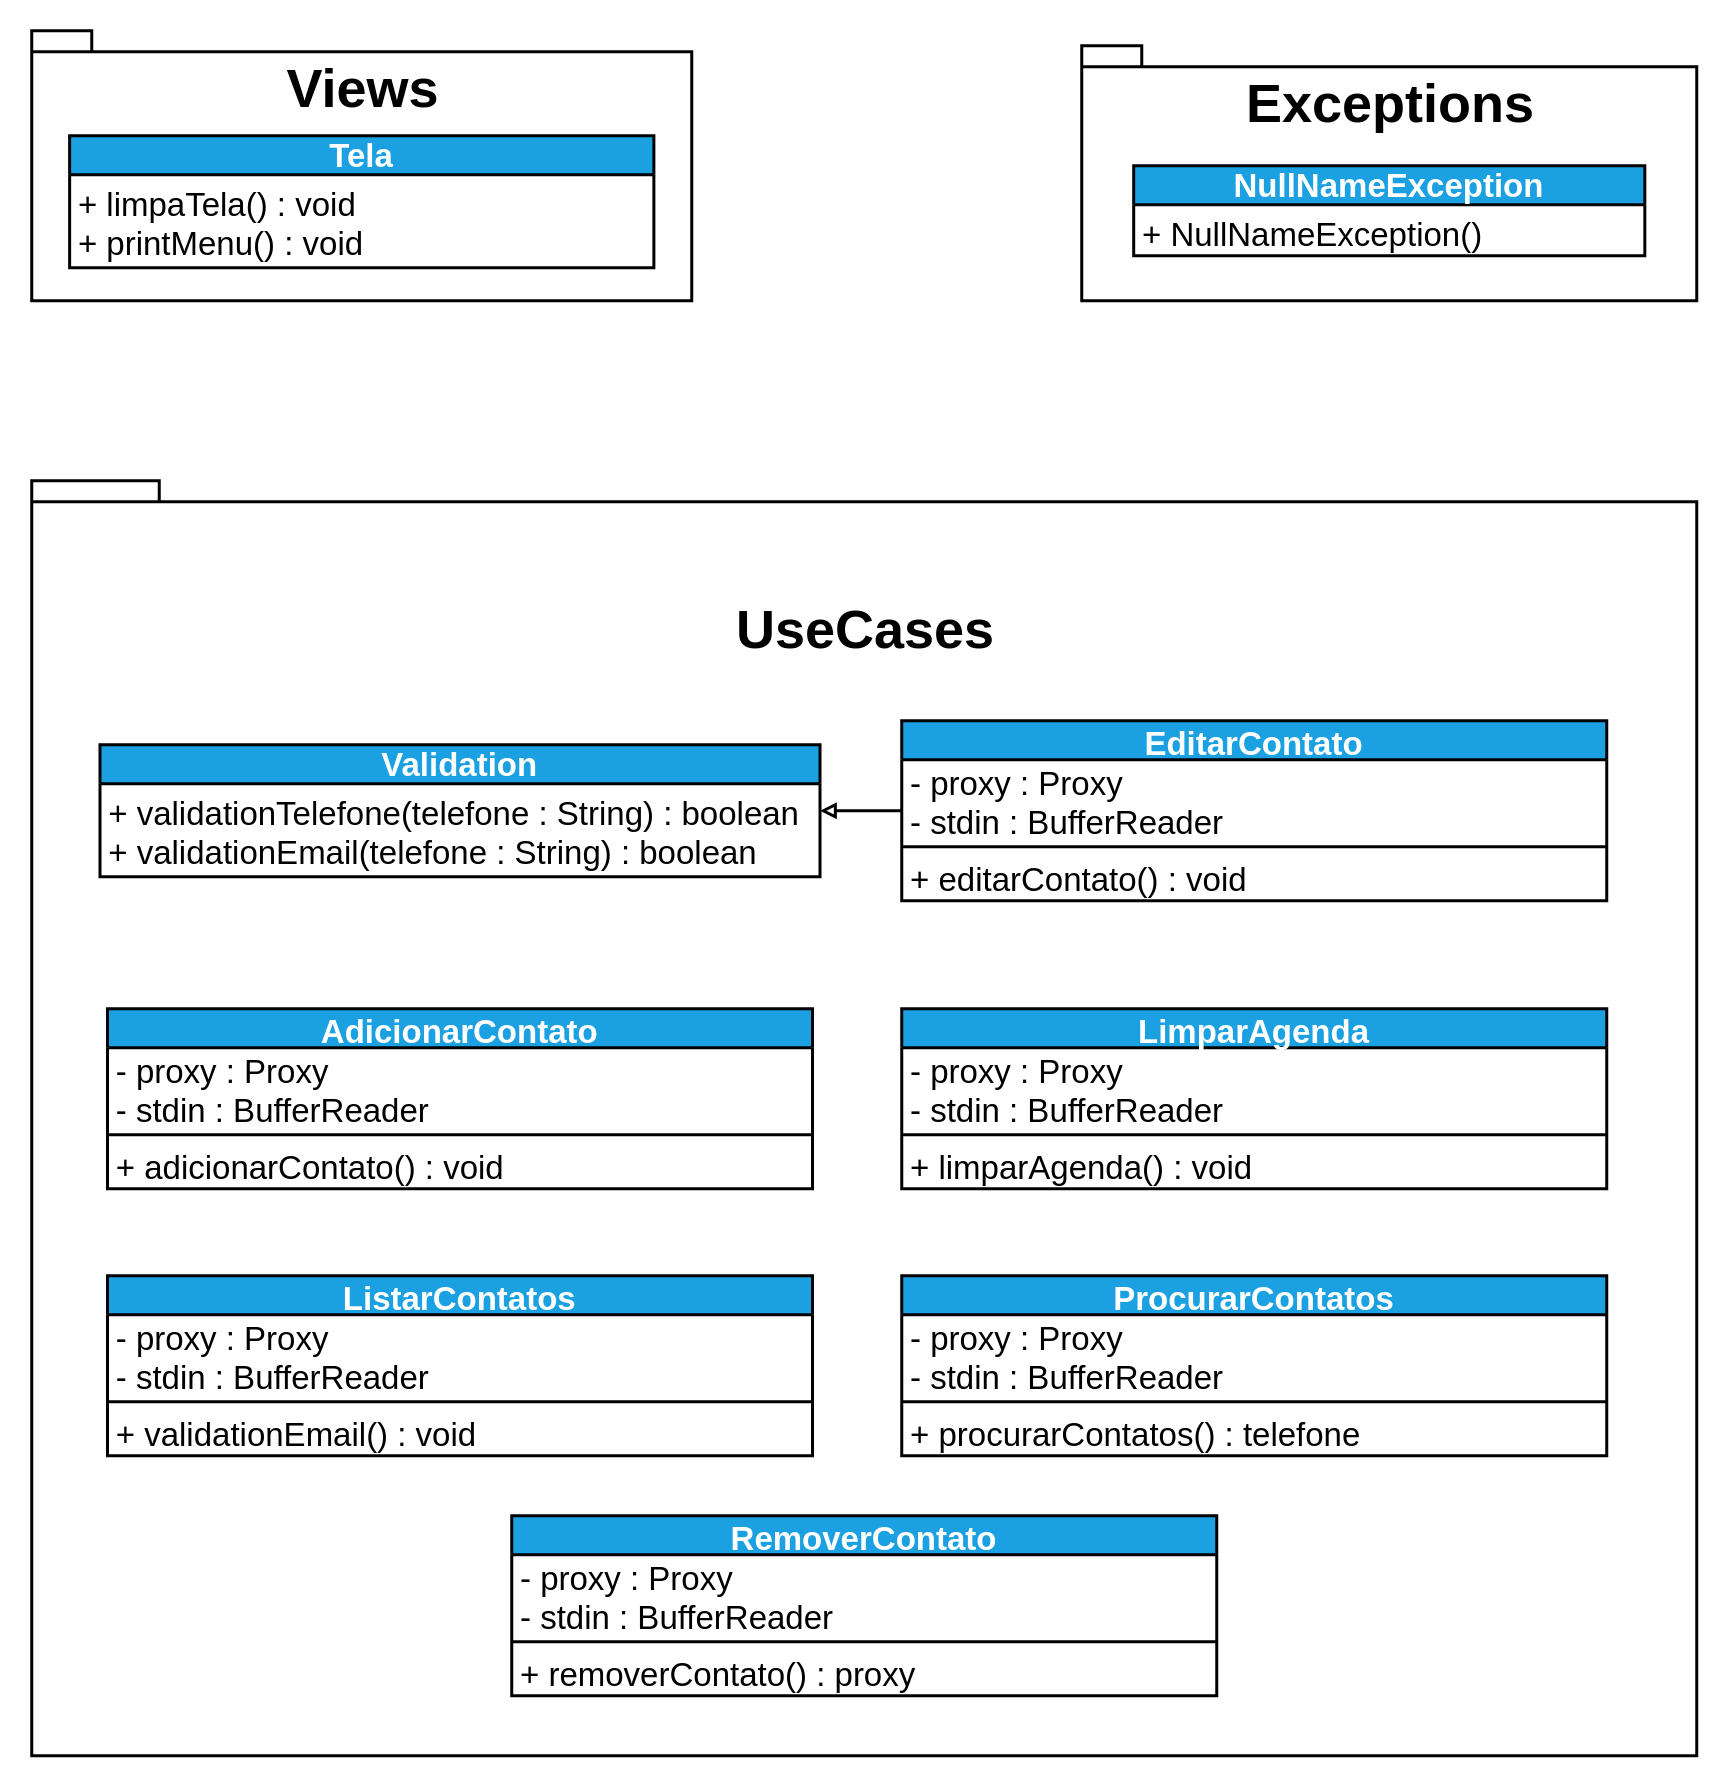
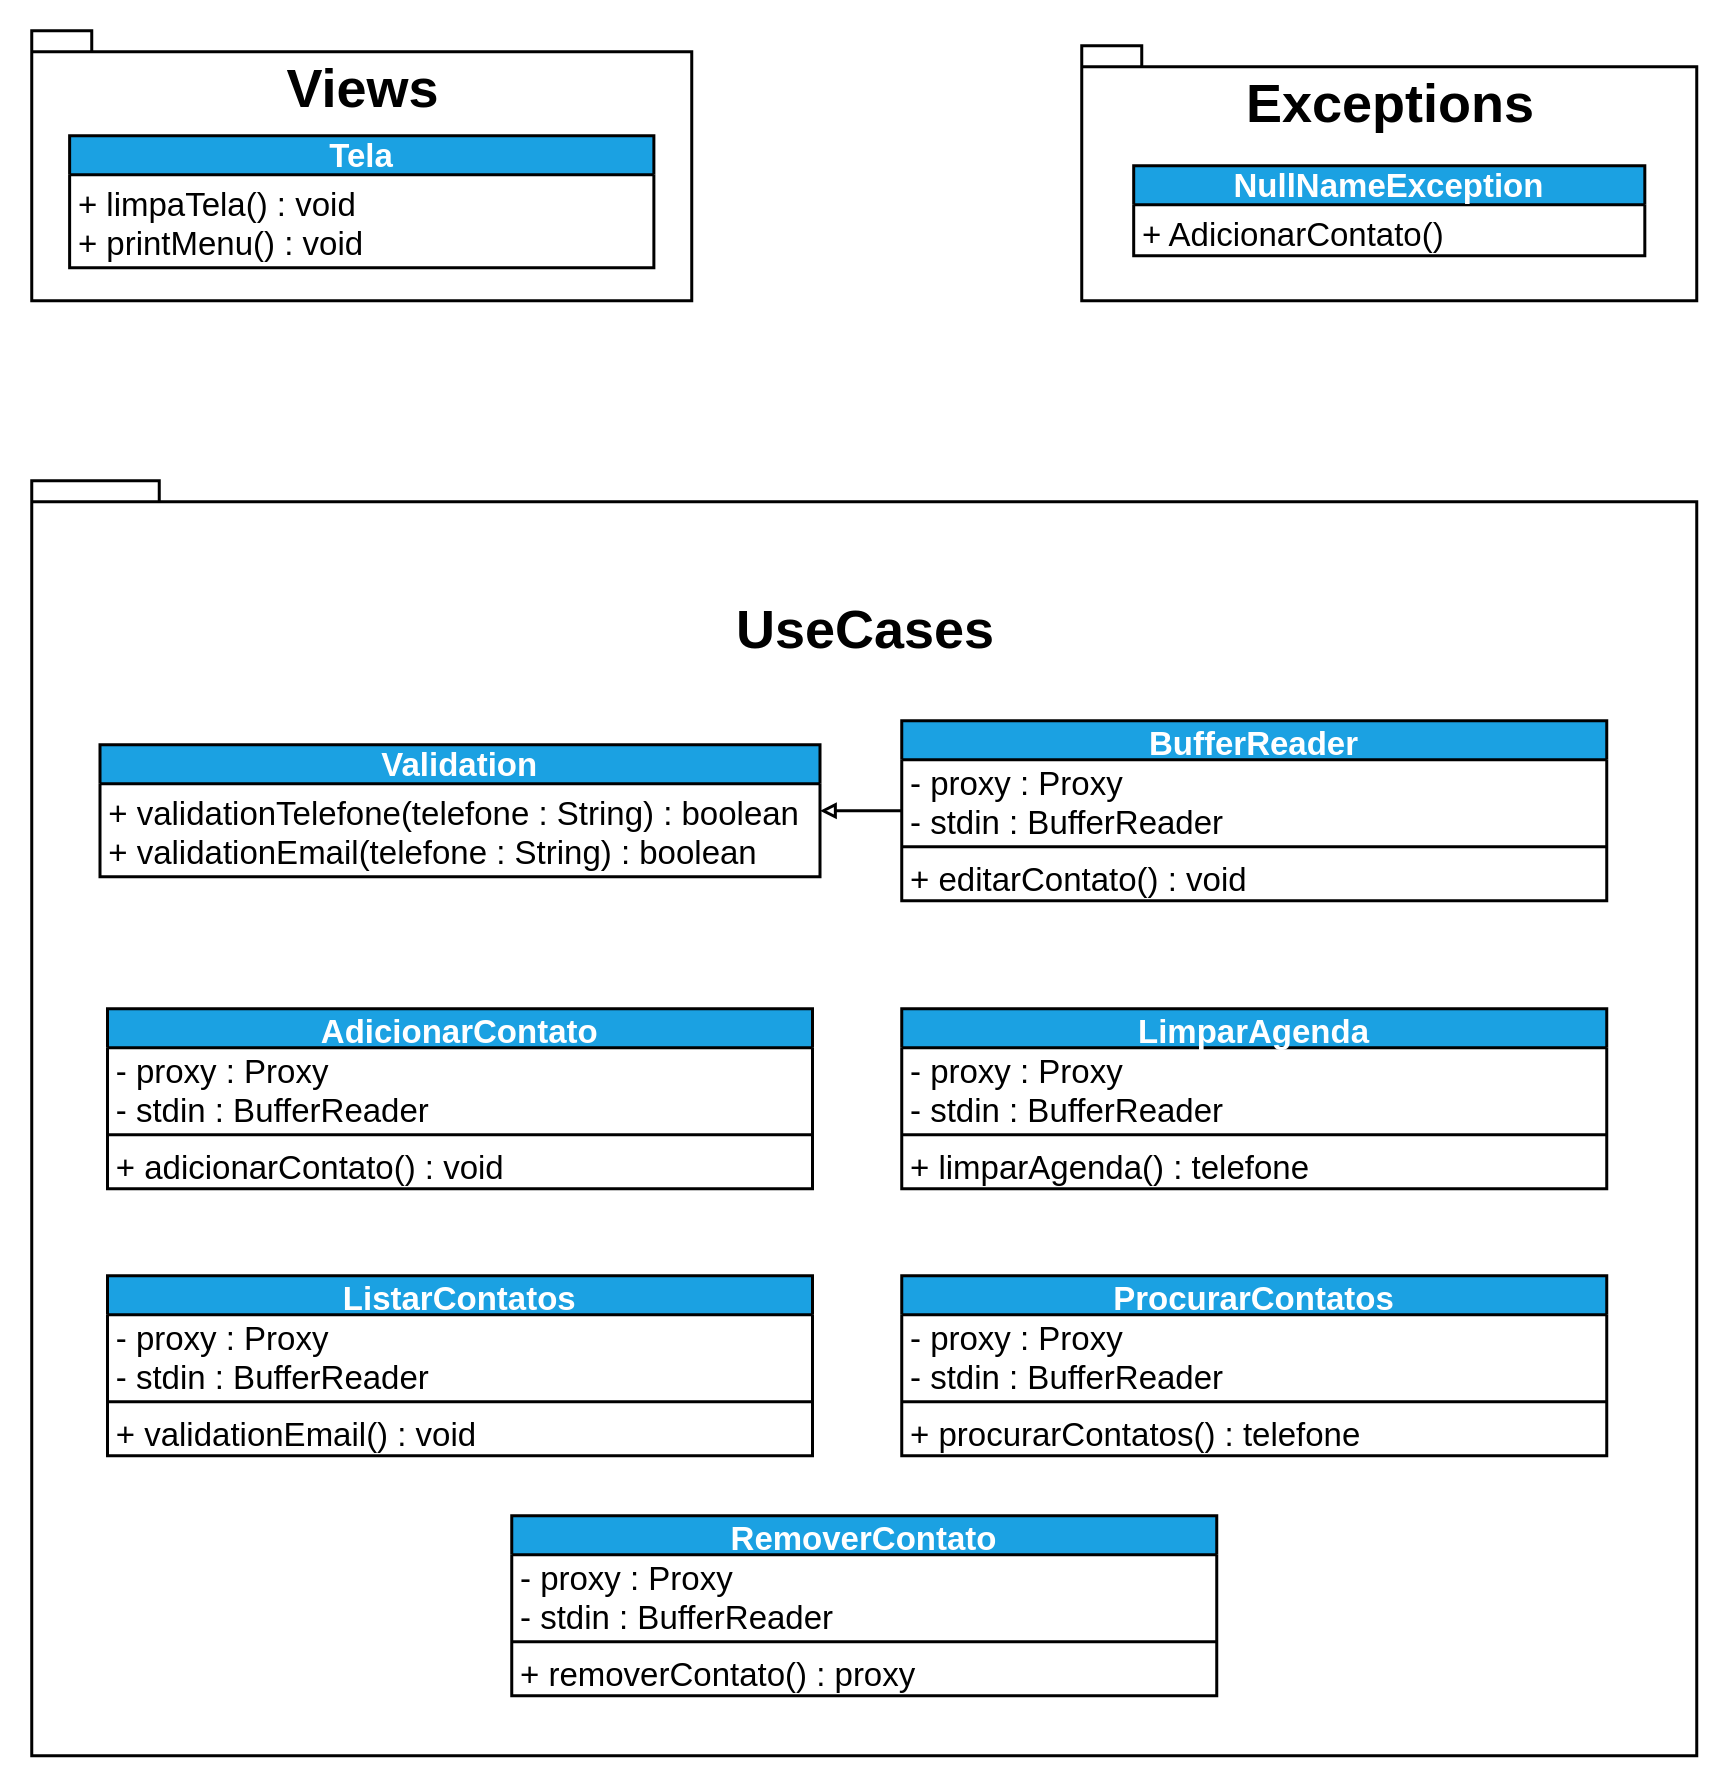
(1319, 235) -> (1314, 235)
(1253, 744) -> (1253, 744)
(1092, 1168) -> (1129, 1168)
